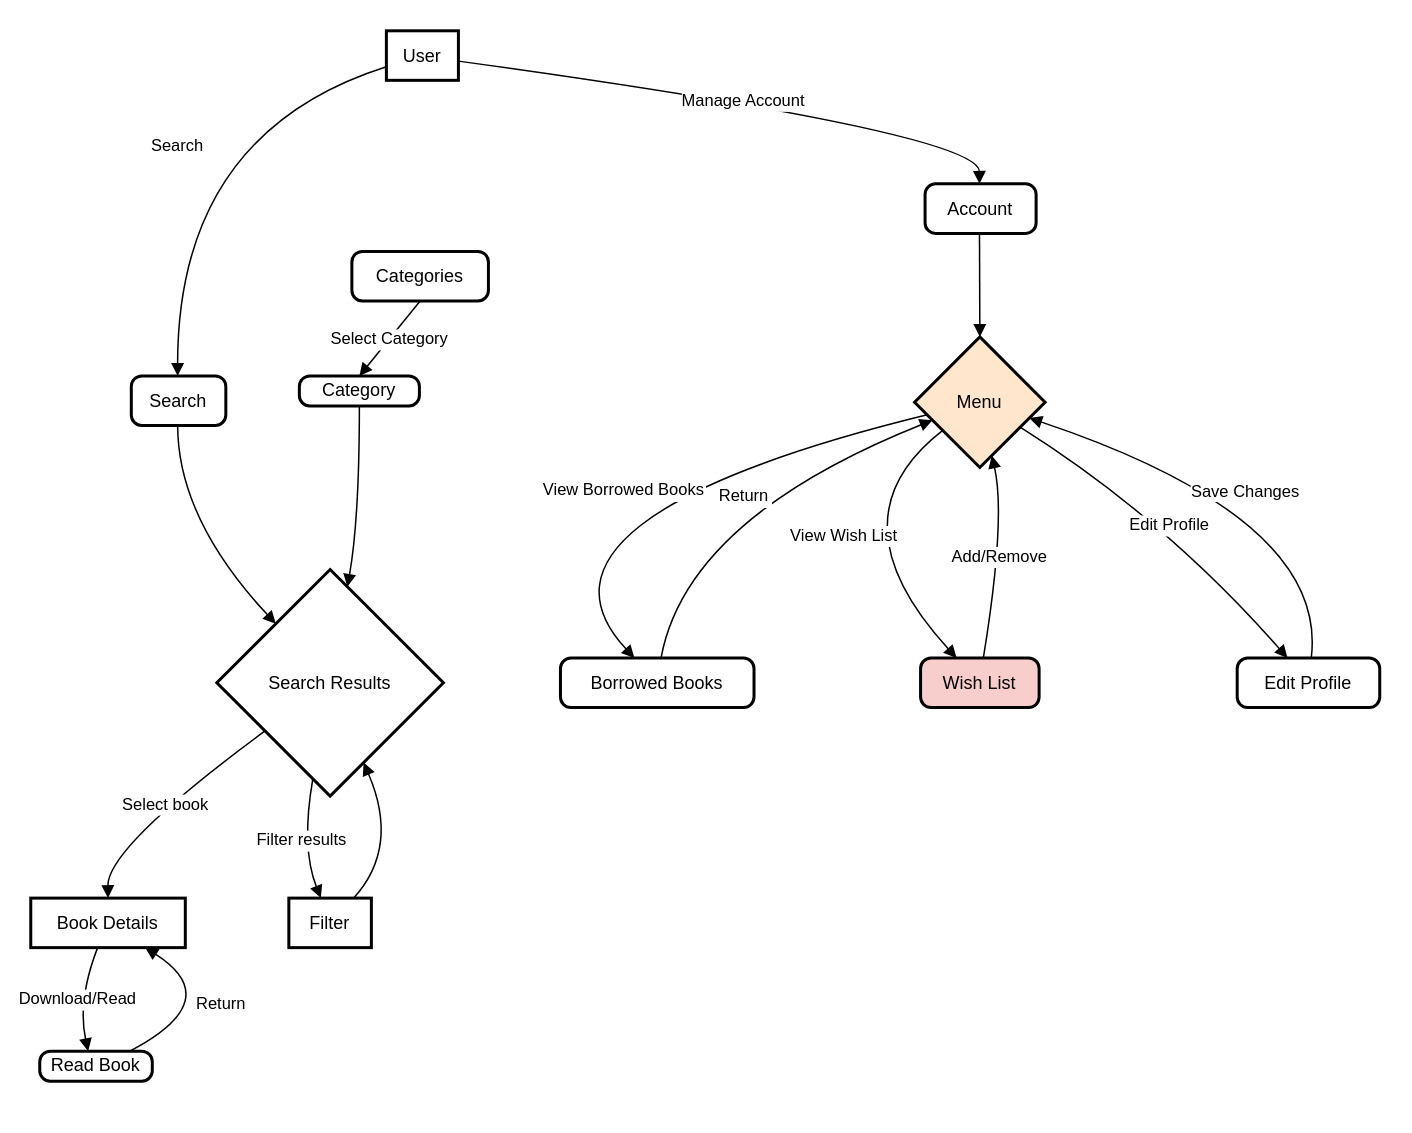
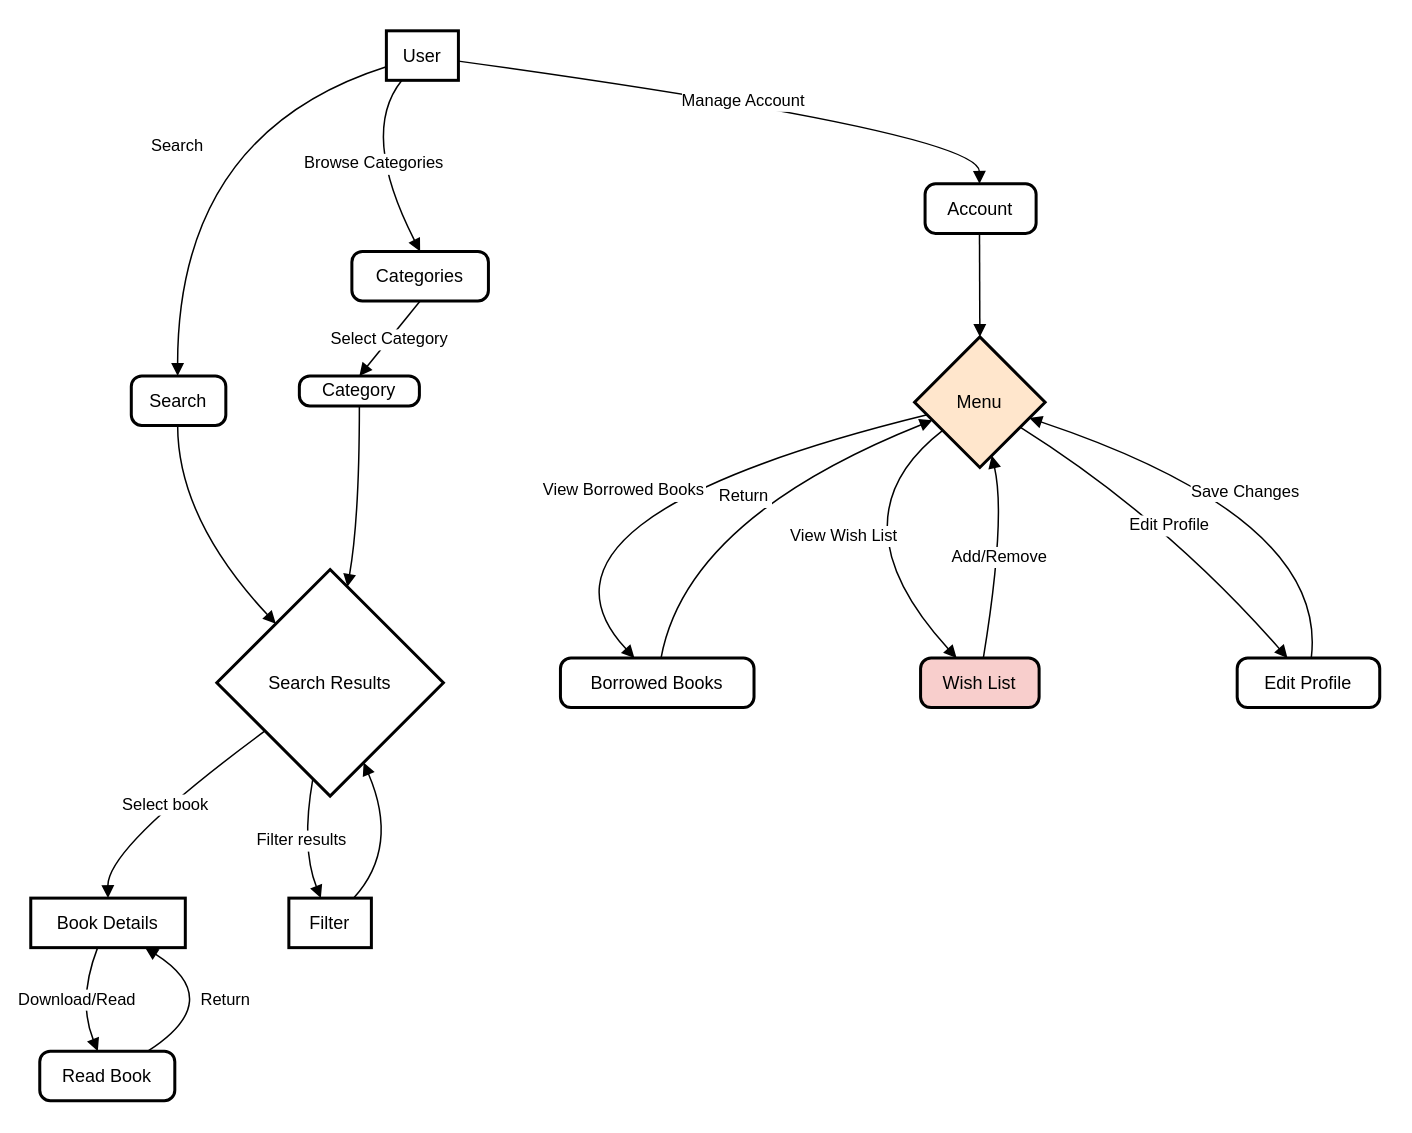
none -> (386, 161)
(96, 1066) -> (107, 1076)
